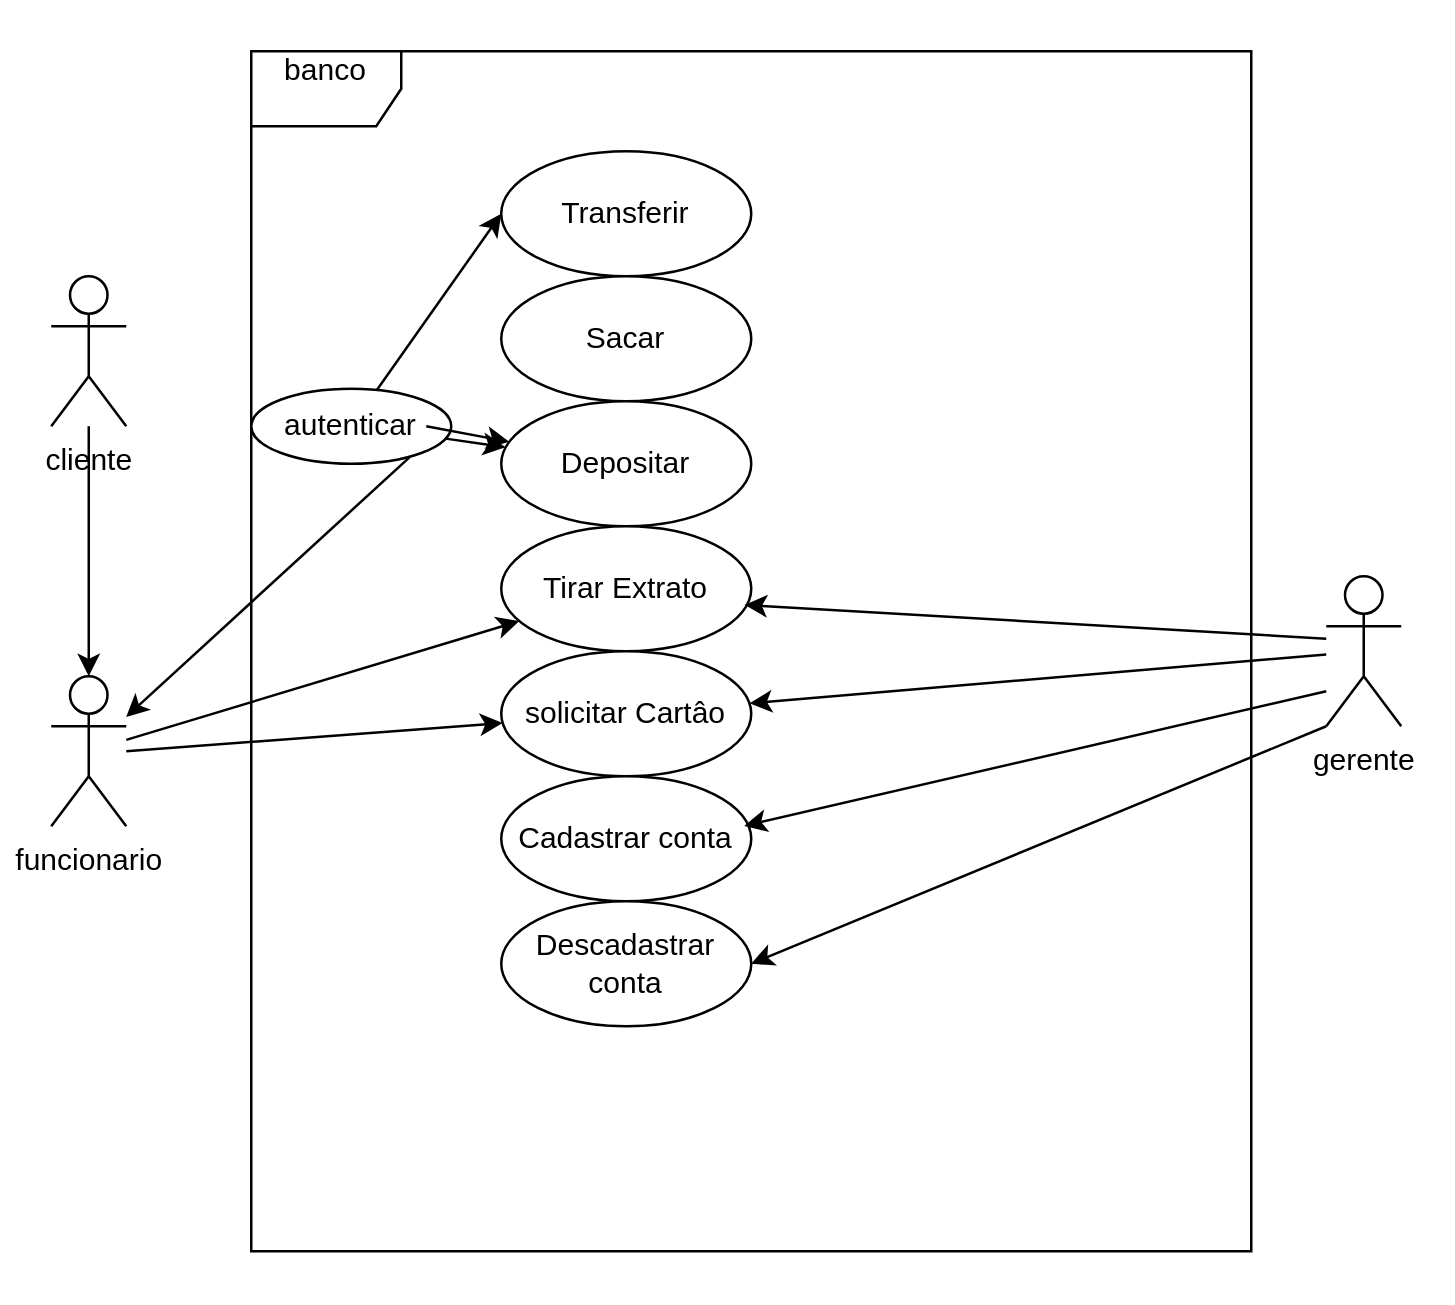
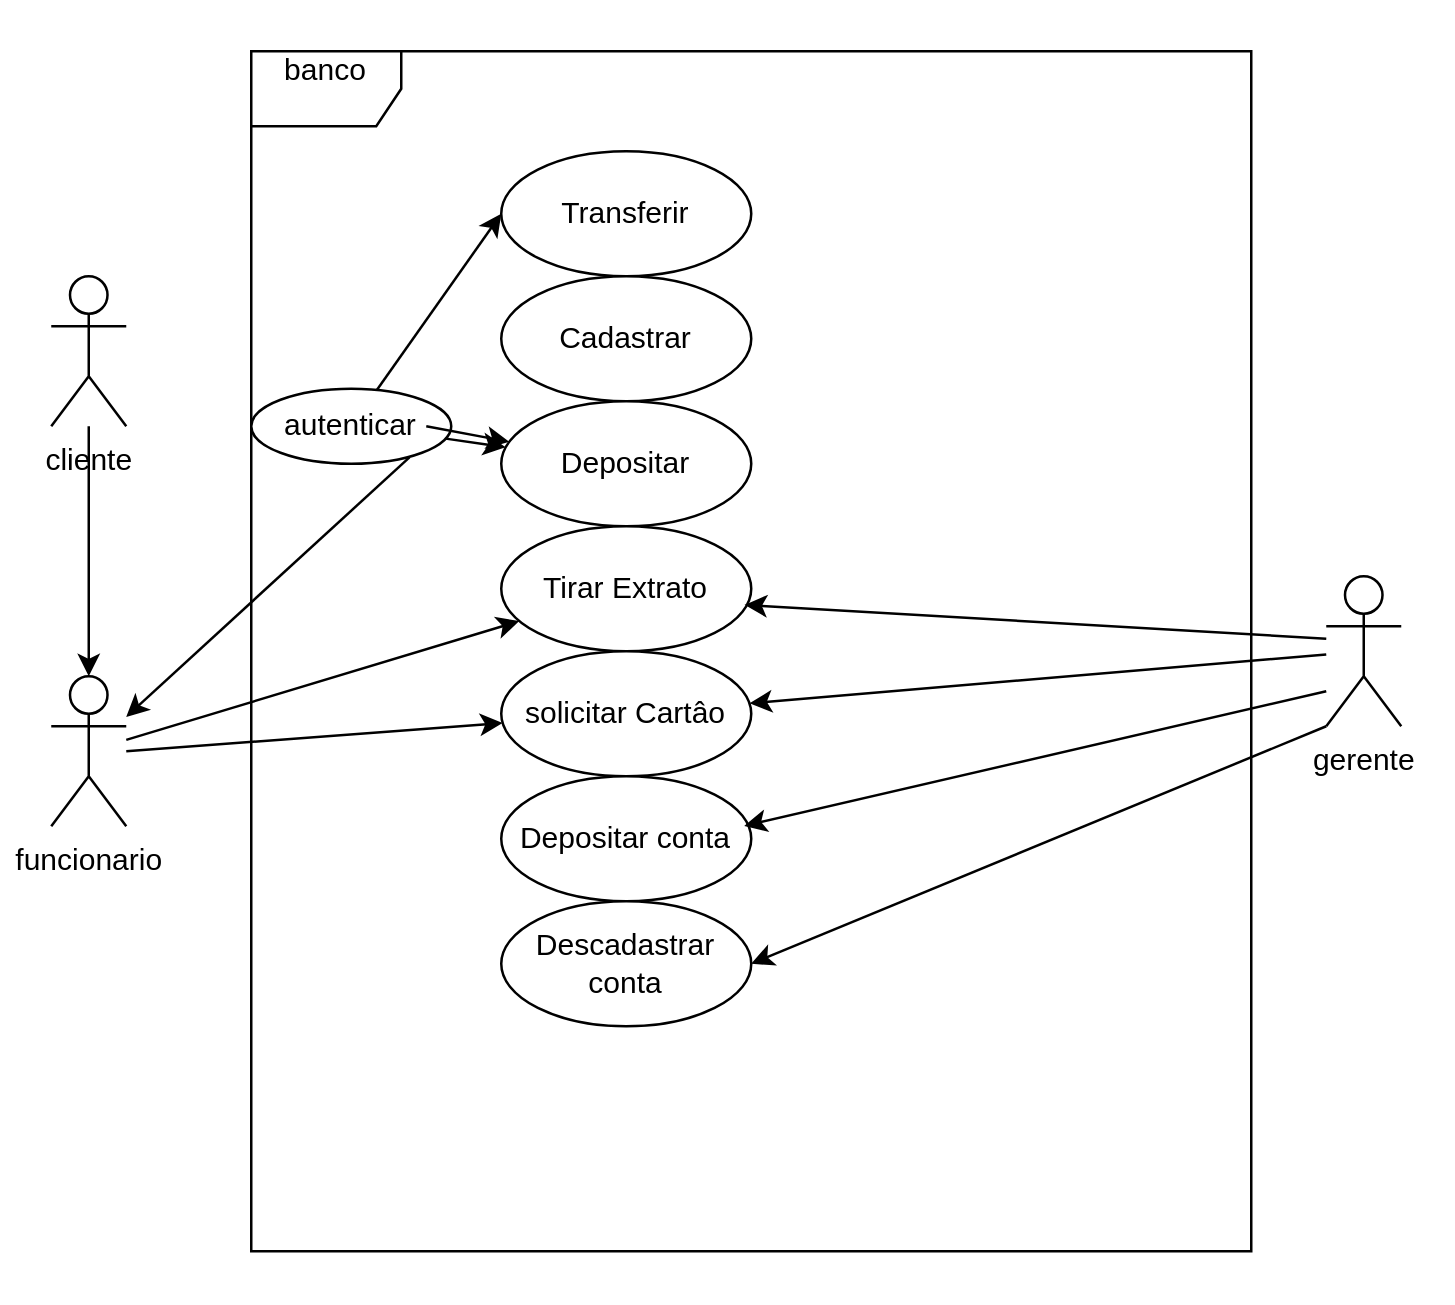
(626, 339) -> (626, 339)
(626, 839) -> (626, 839)
